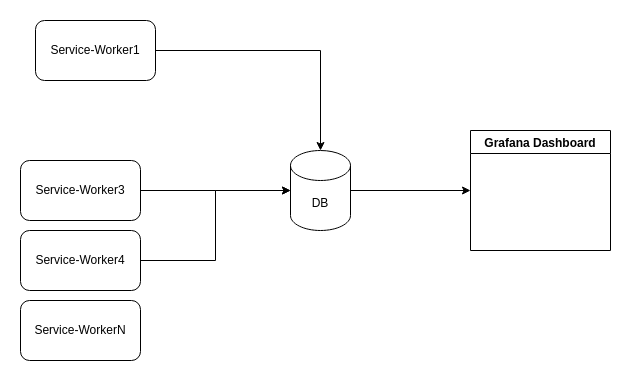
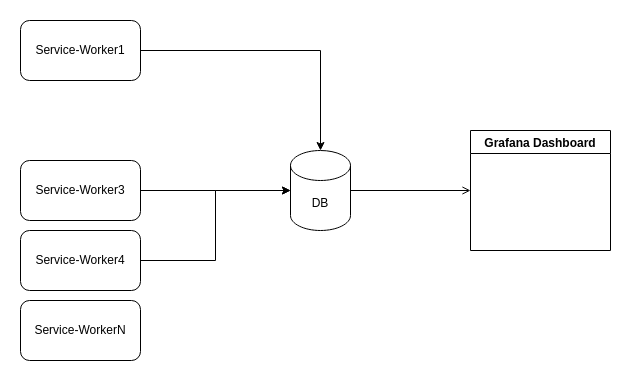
(96, 51) -> (81, 51)
(462, 191) -> (464, 191)
